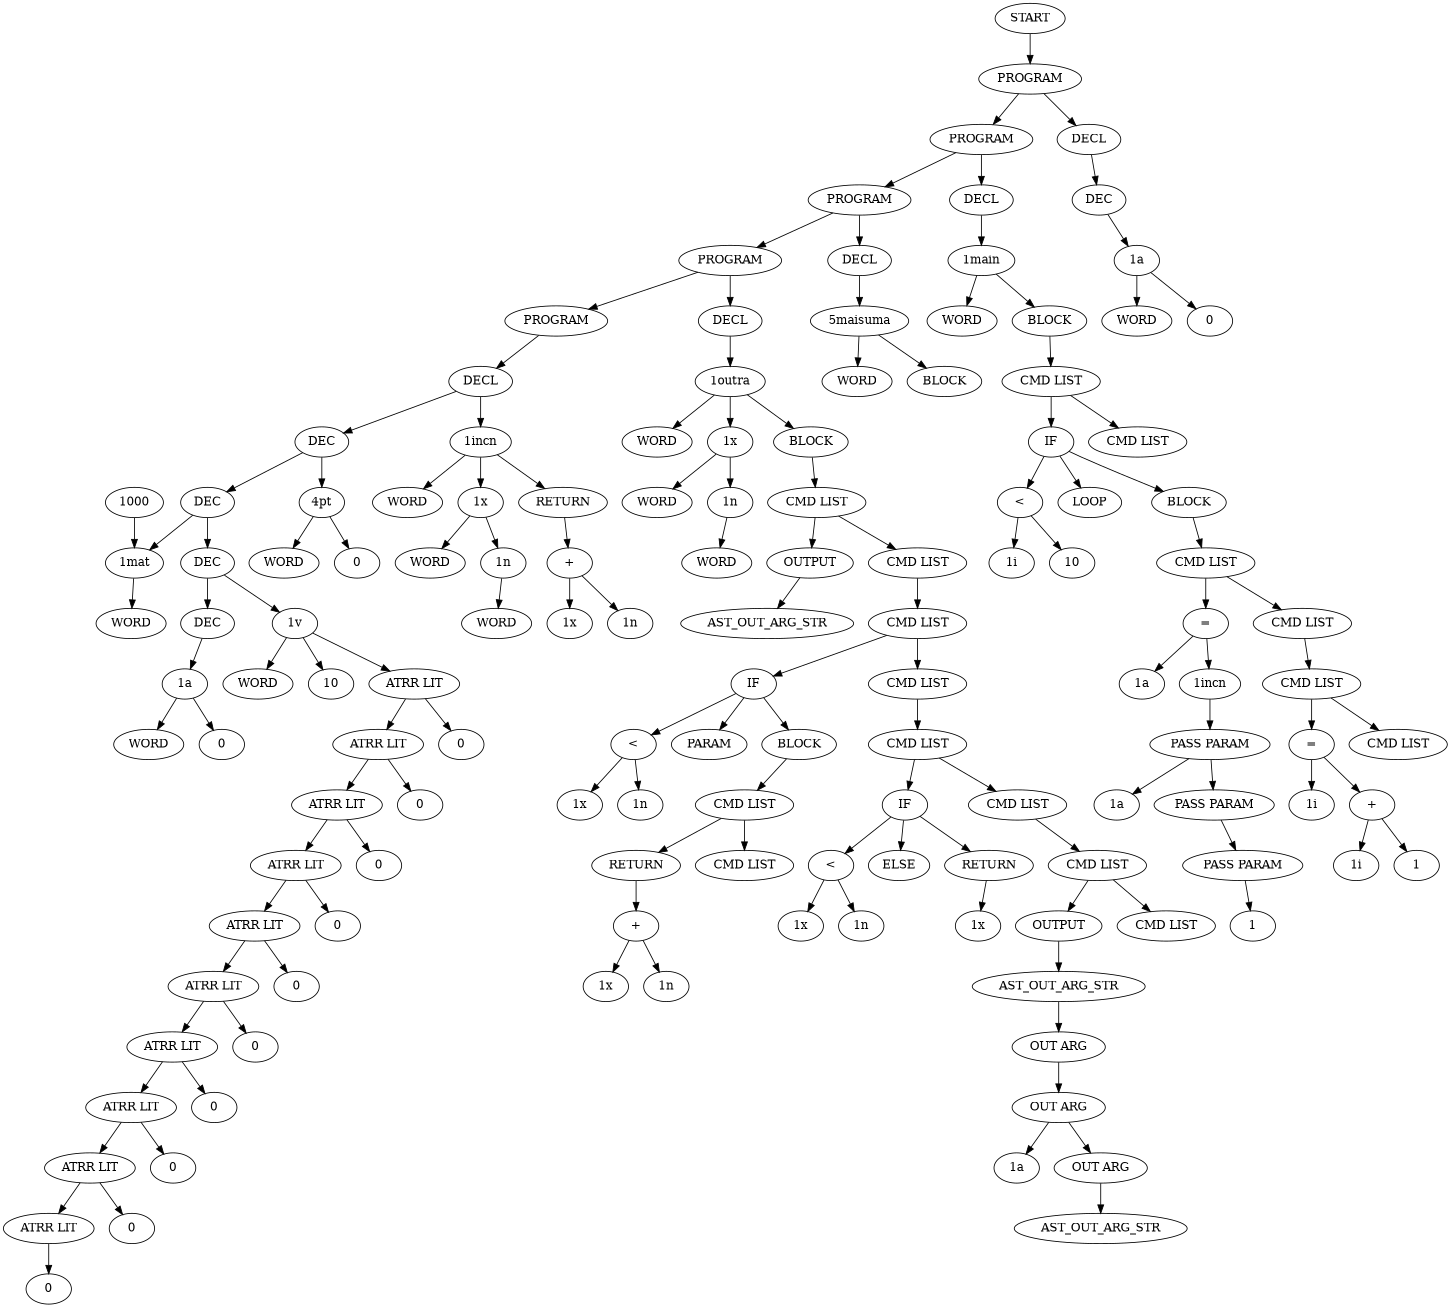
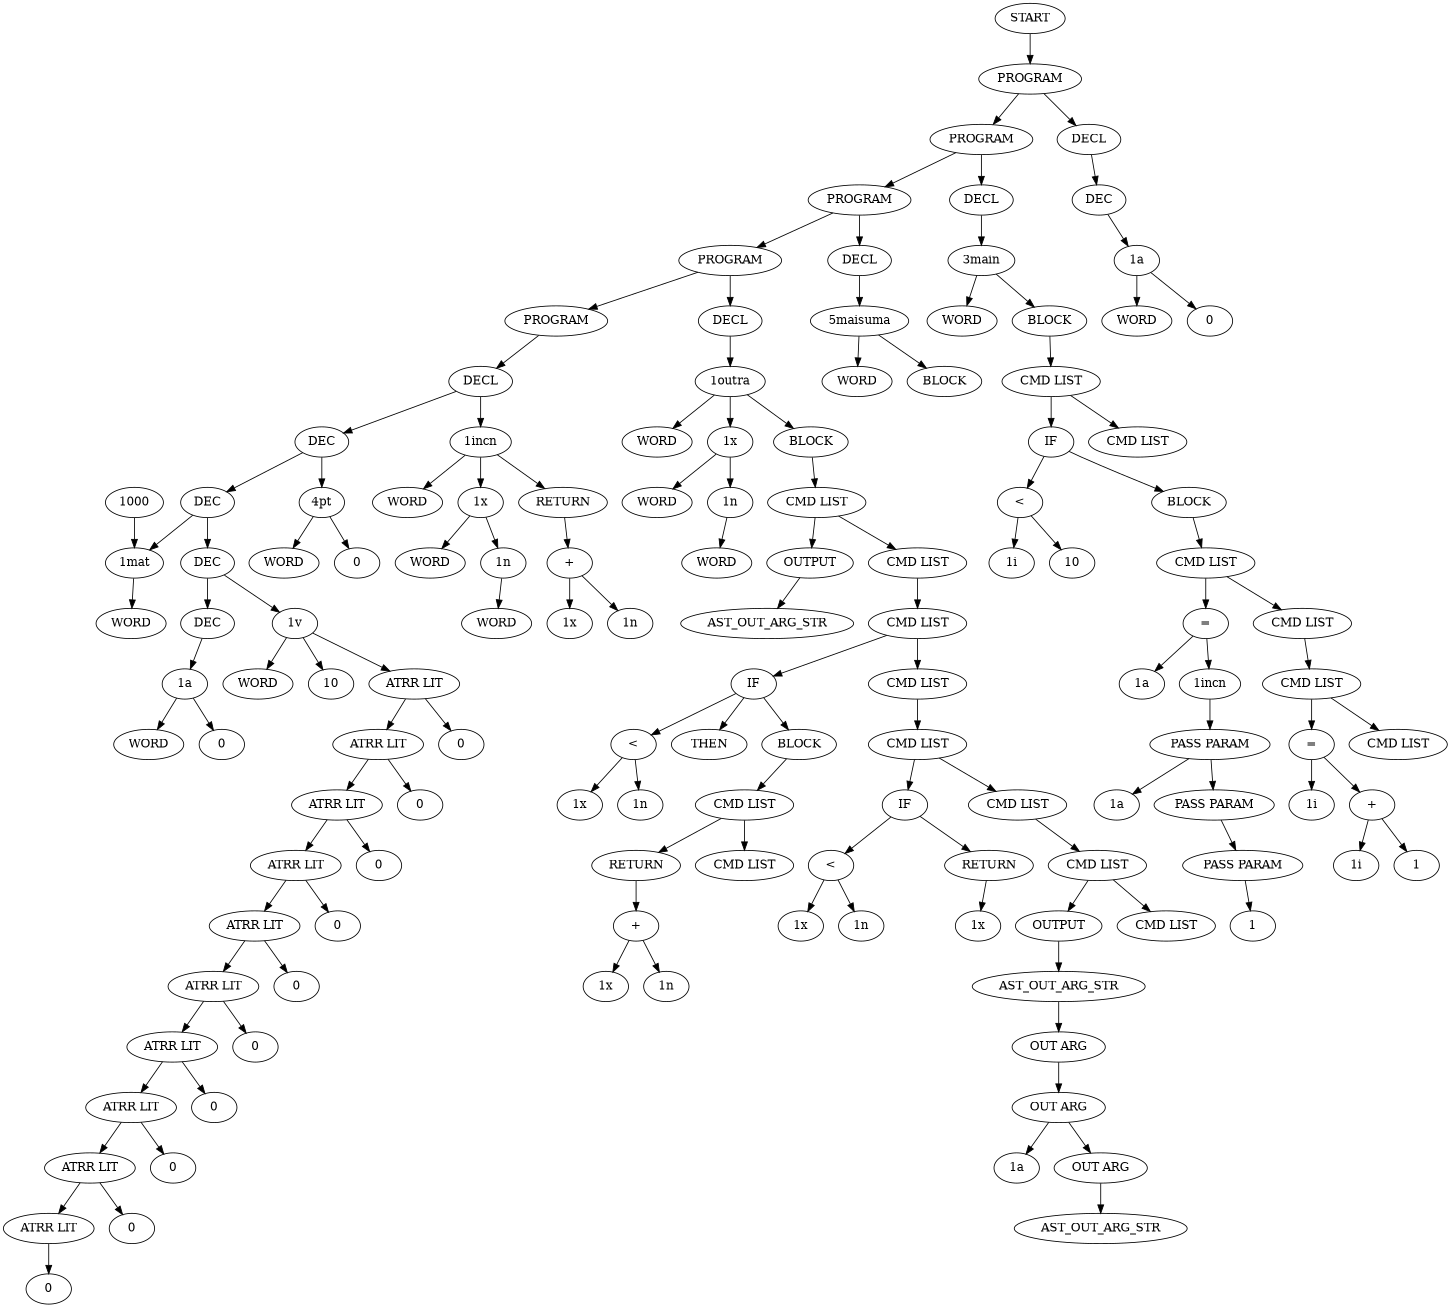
(981, 260) -> (981, 260)
(1090, 502) -> none
(709, 744) -> (709, 744)
(899, 865) -> none
